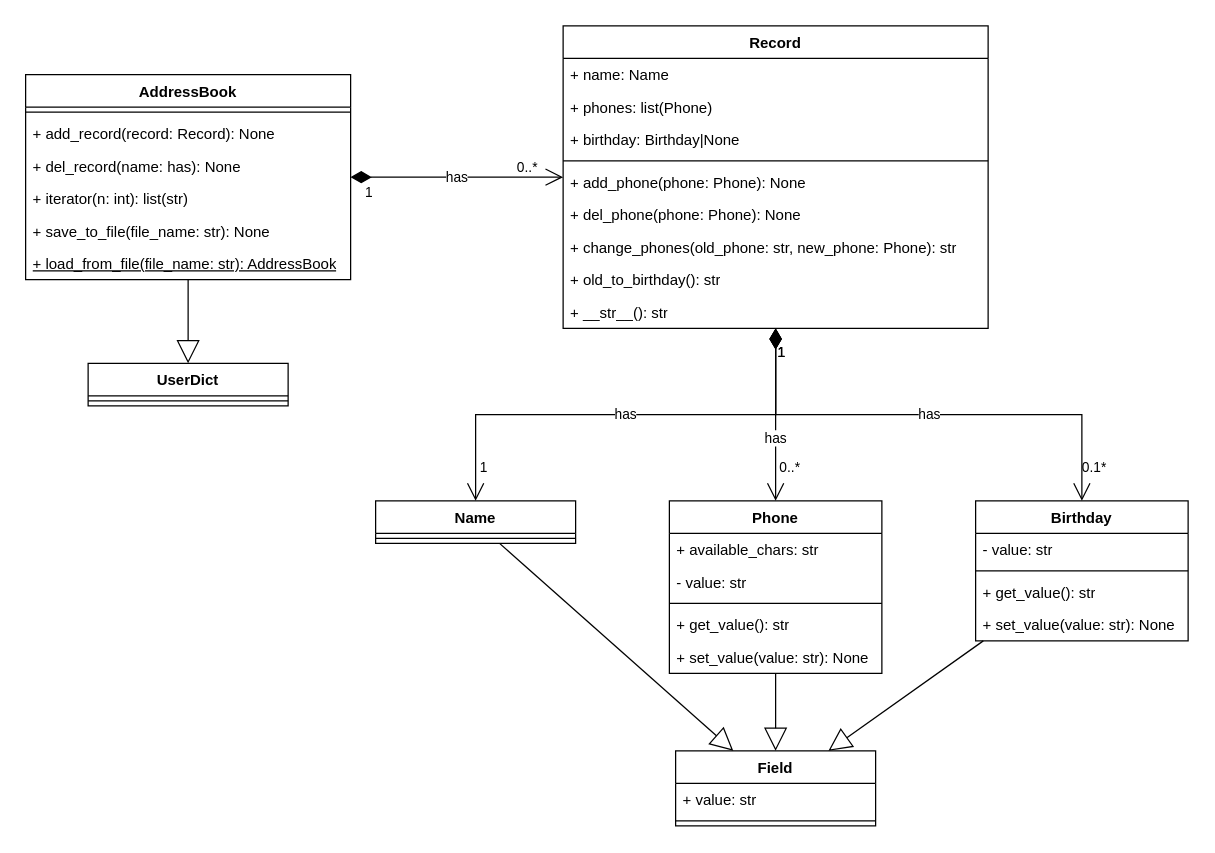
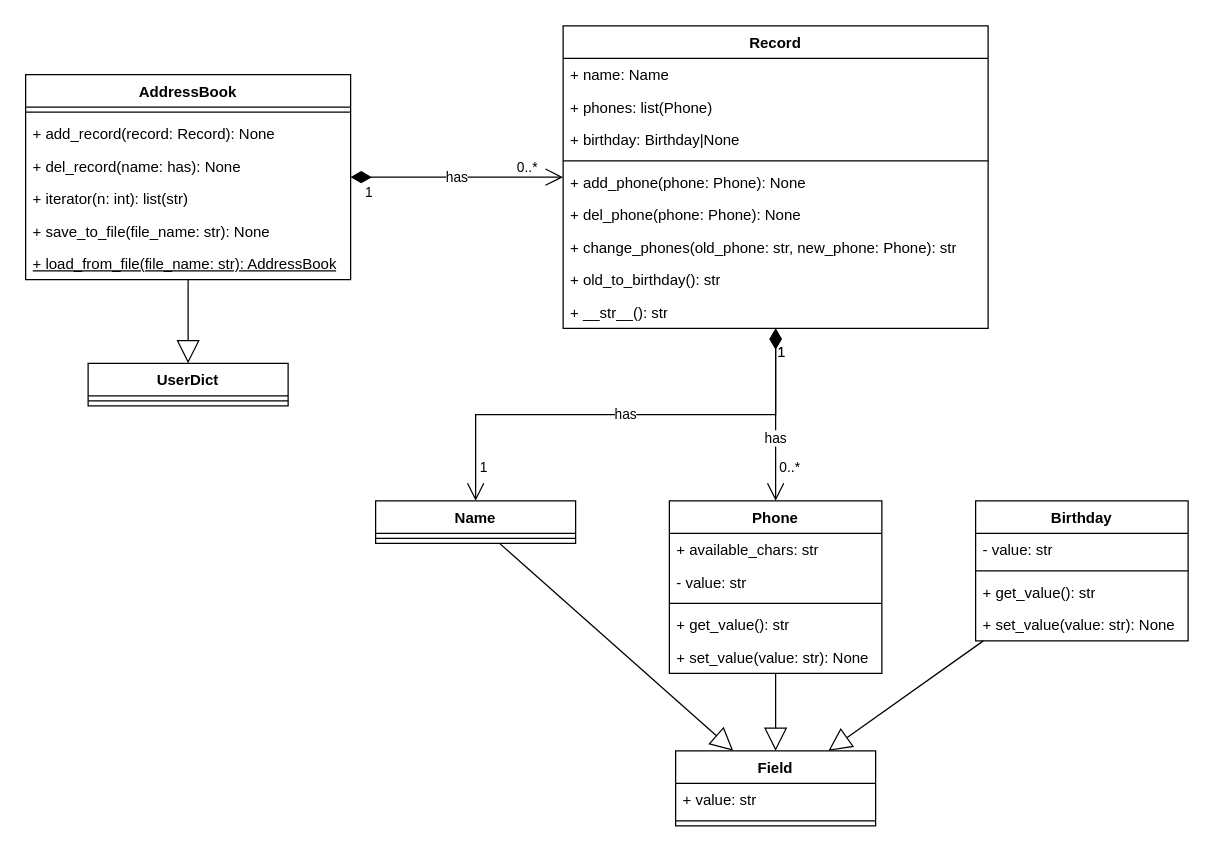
(971, 414) -> none
